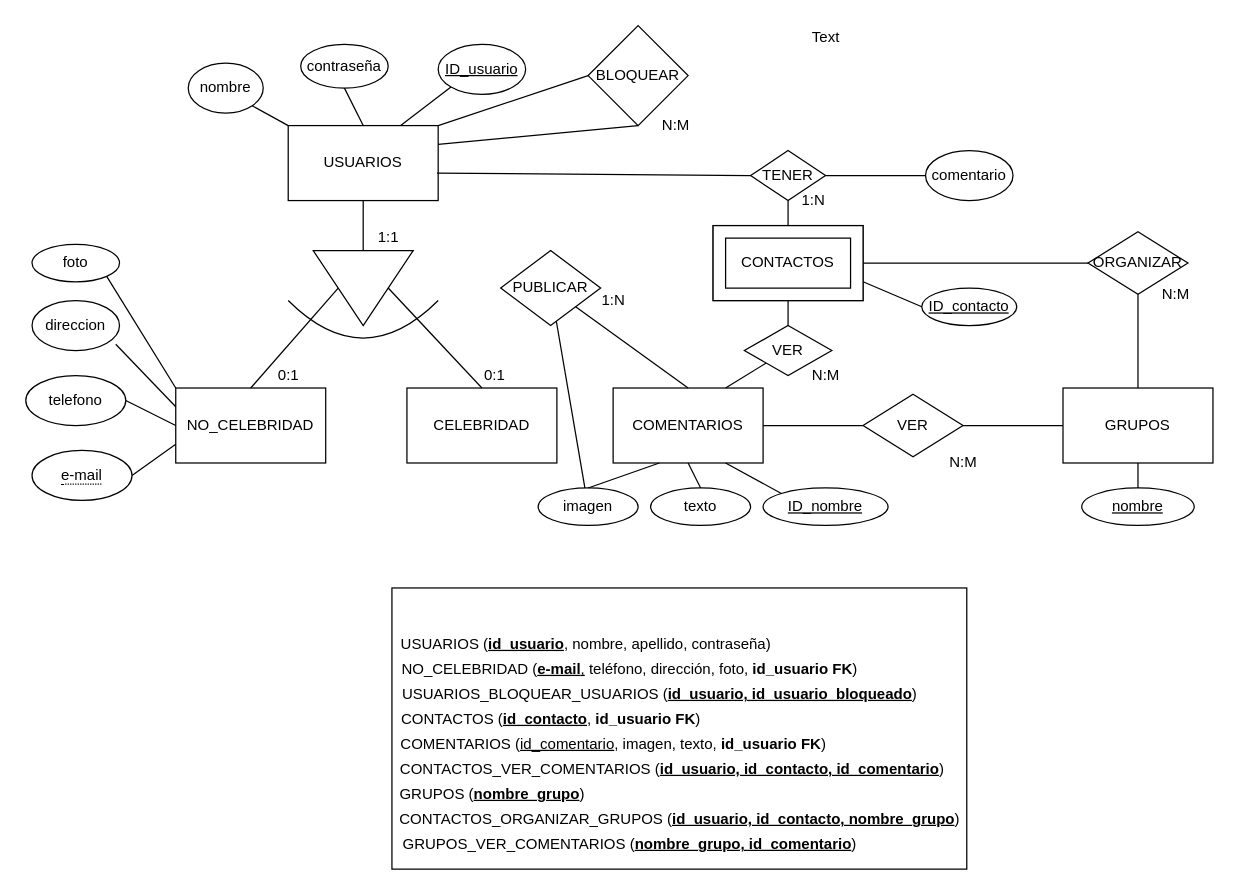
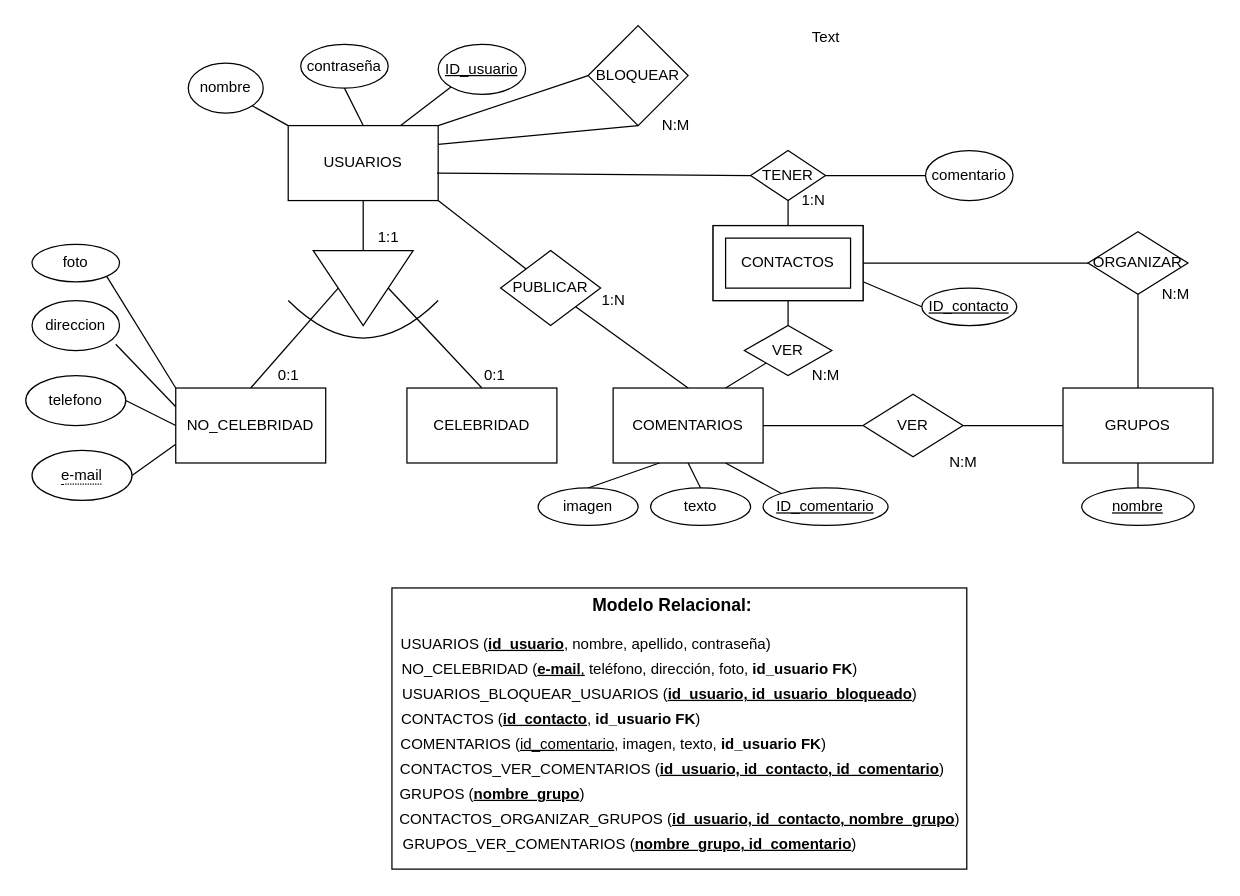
(571, 404) -> (482, 235)
(826, 507) -> (826, 507)
none -> (672, 606)
